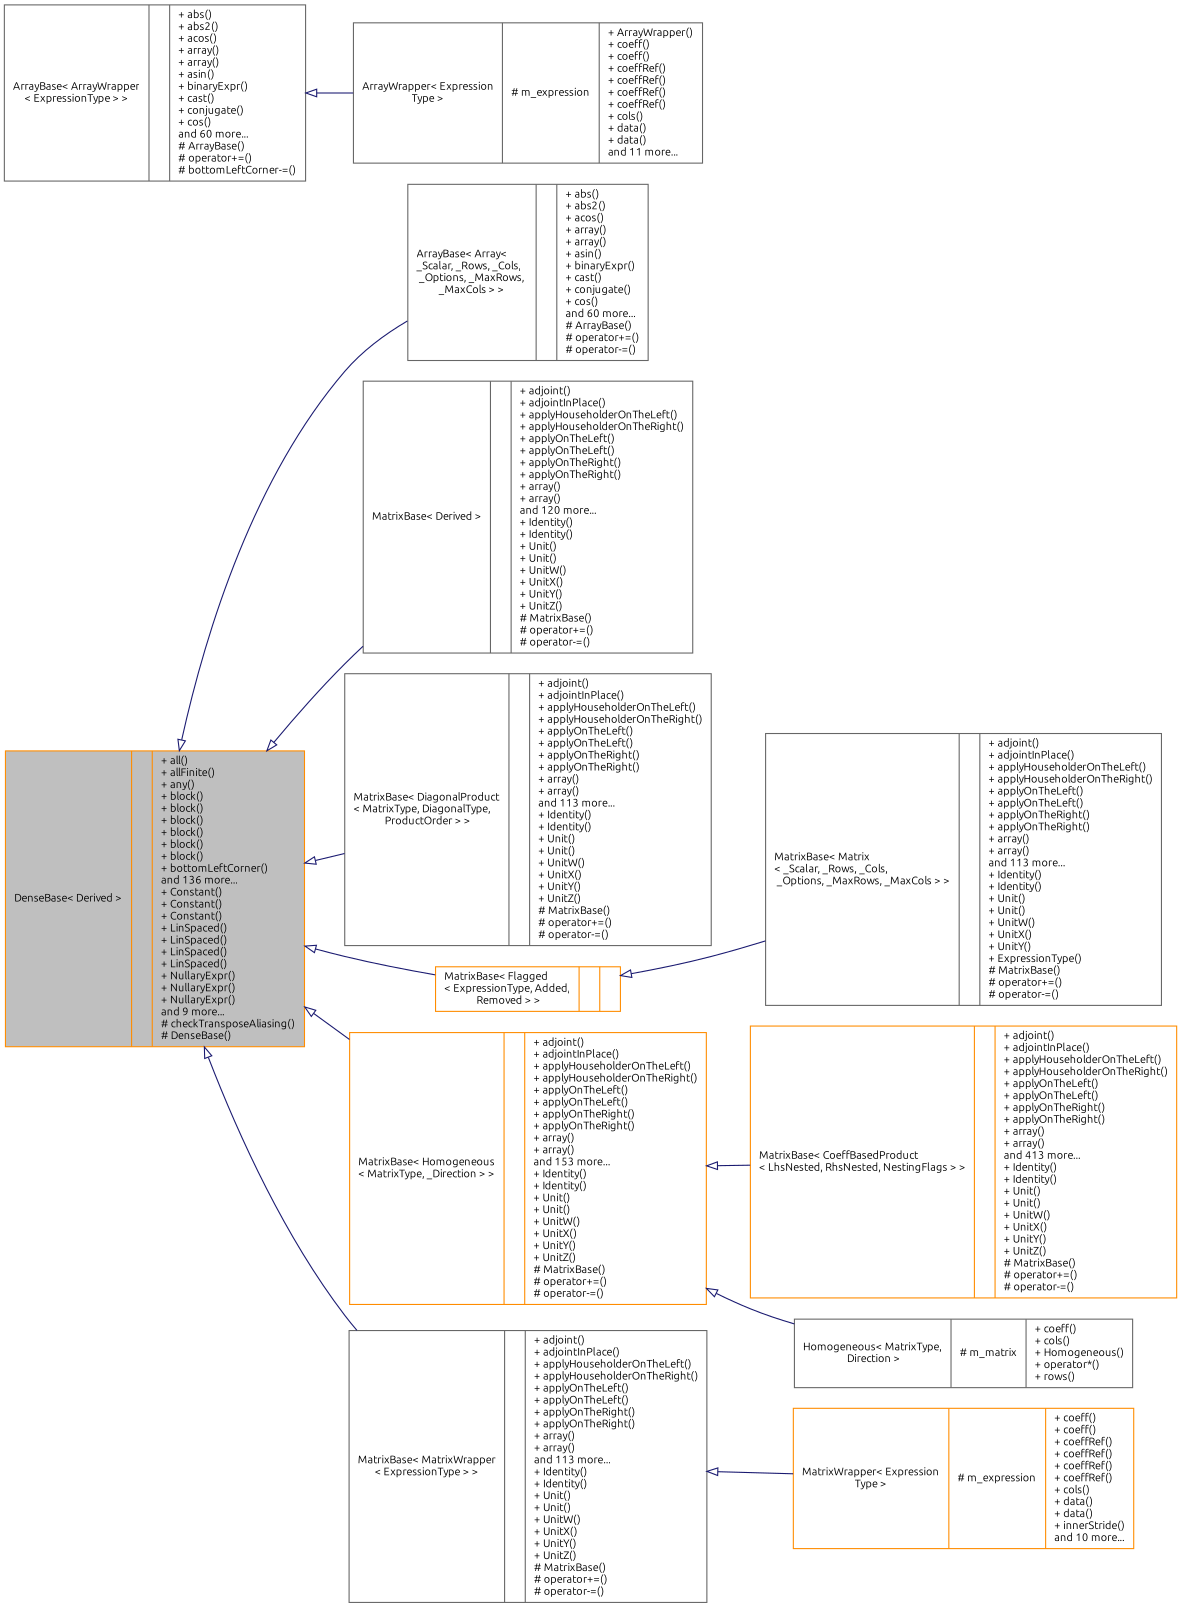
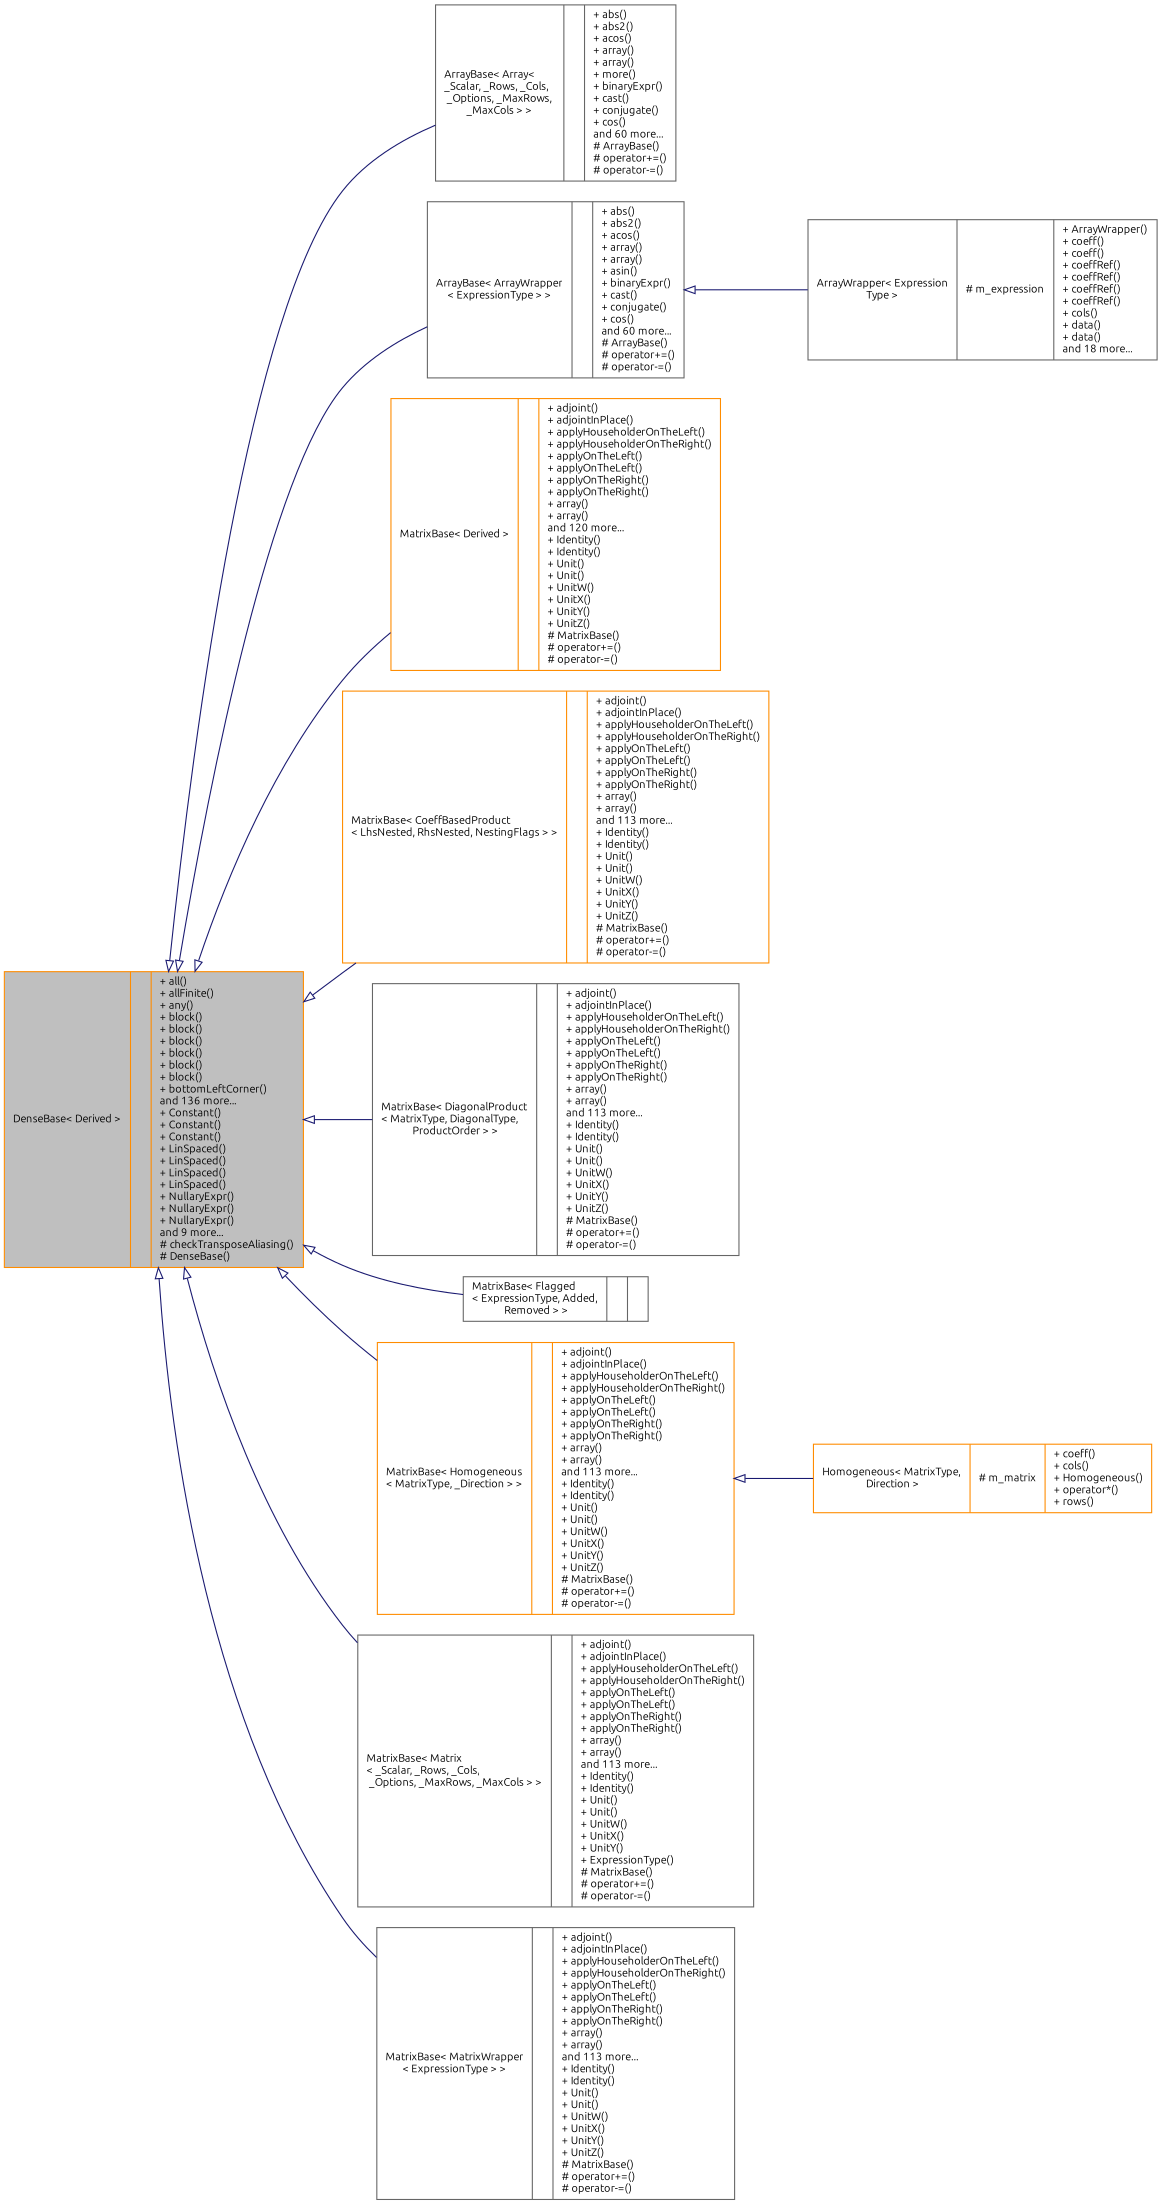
(643, 152) -> (1098, 349)
(238, 170) -> (637, 367)
(584, 254) -> (615, 74)
(528, 517) -> (556, 535)
none -> (251, 616)
(699, 960) -> (253, 1470)
(528, 989) -> (556, 1299)
(1042, 1155) -> (635, 821)
(572, 1162) -> (600, 1472)
(734, 1165) -> (334, 979)
(964, 1353) -> (983, 1478)
(964, 1478) -> none
